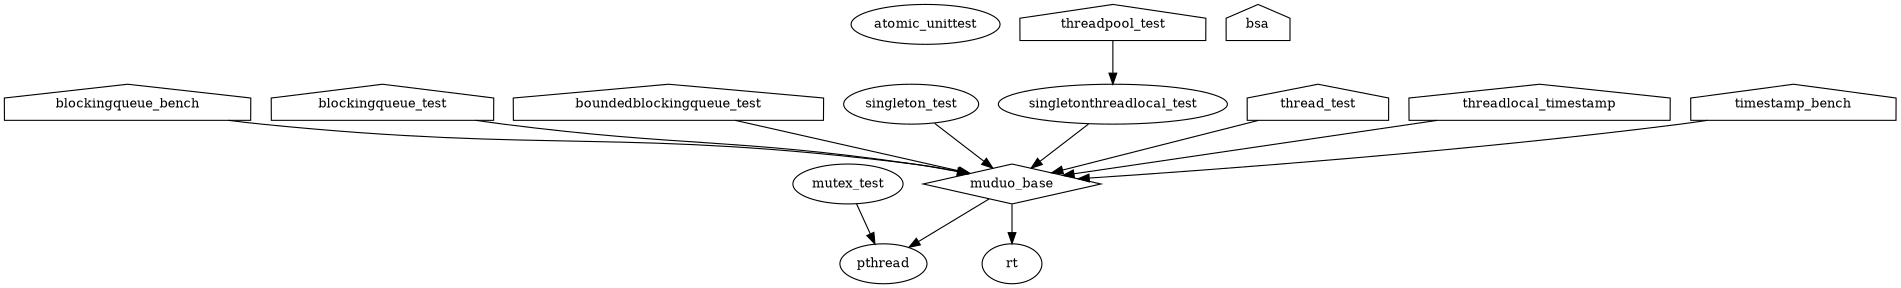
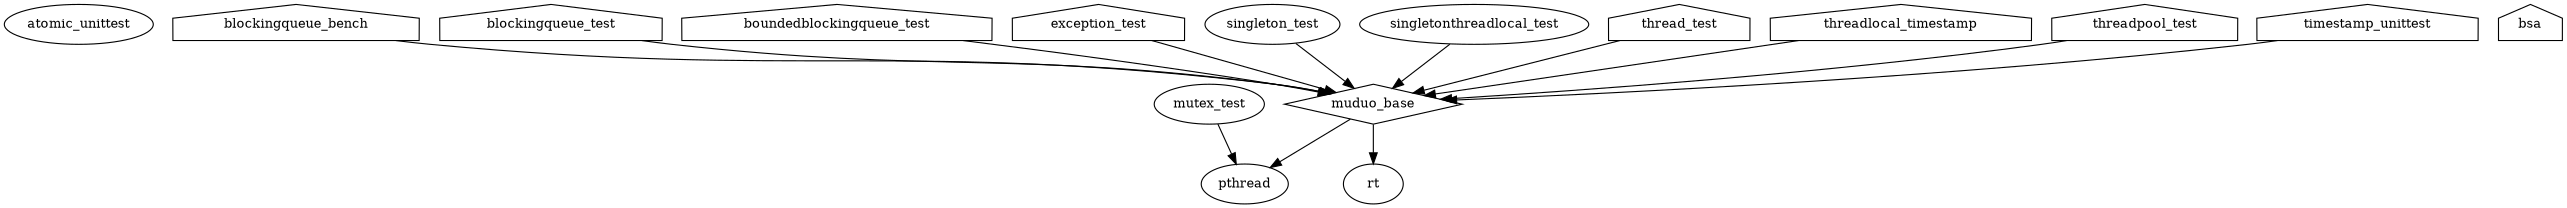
none -> (1098, 24)
(1113, 57) -> (1760, 75)
(1793, 104) -> (2368, 24)
